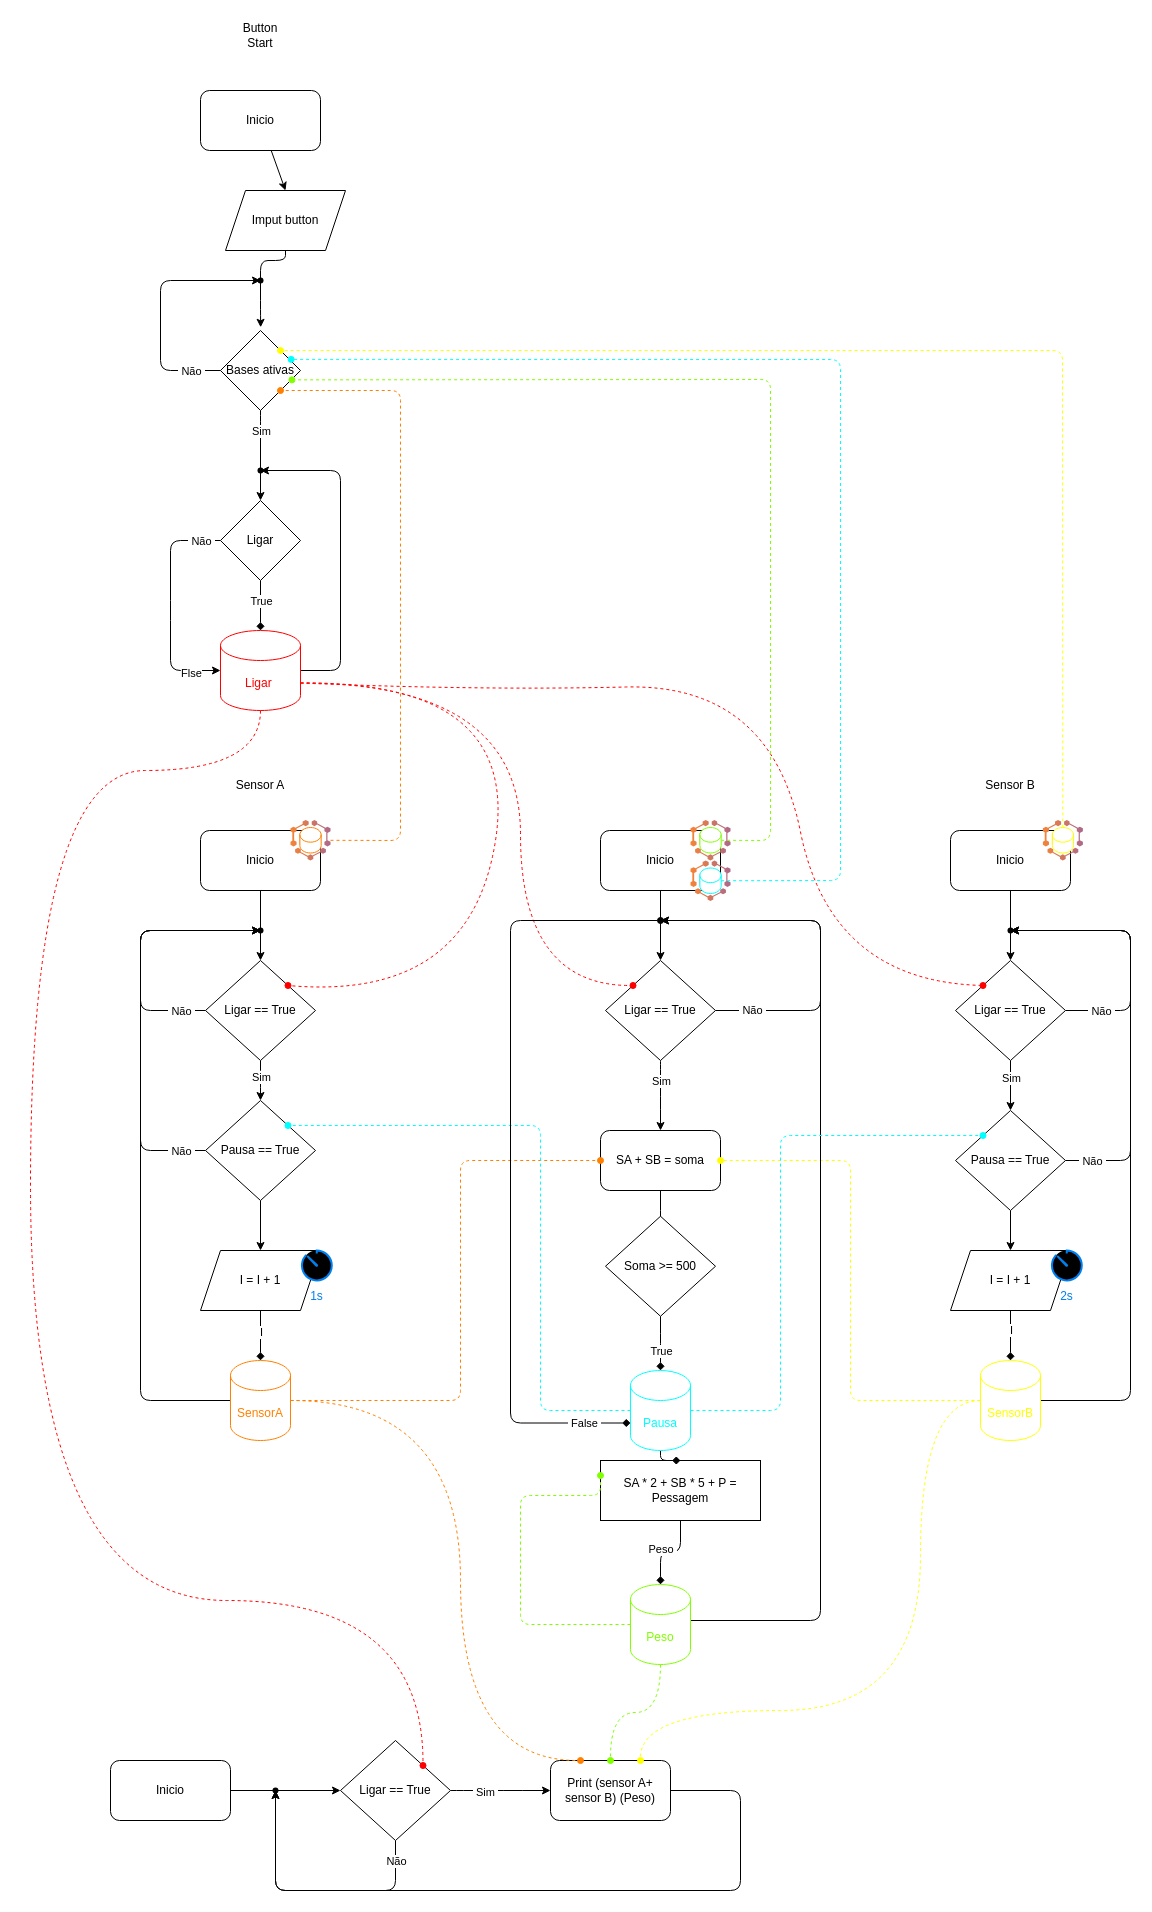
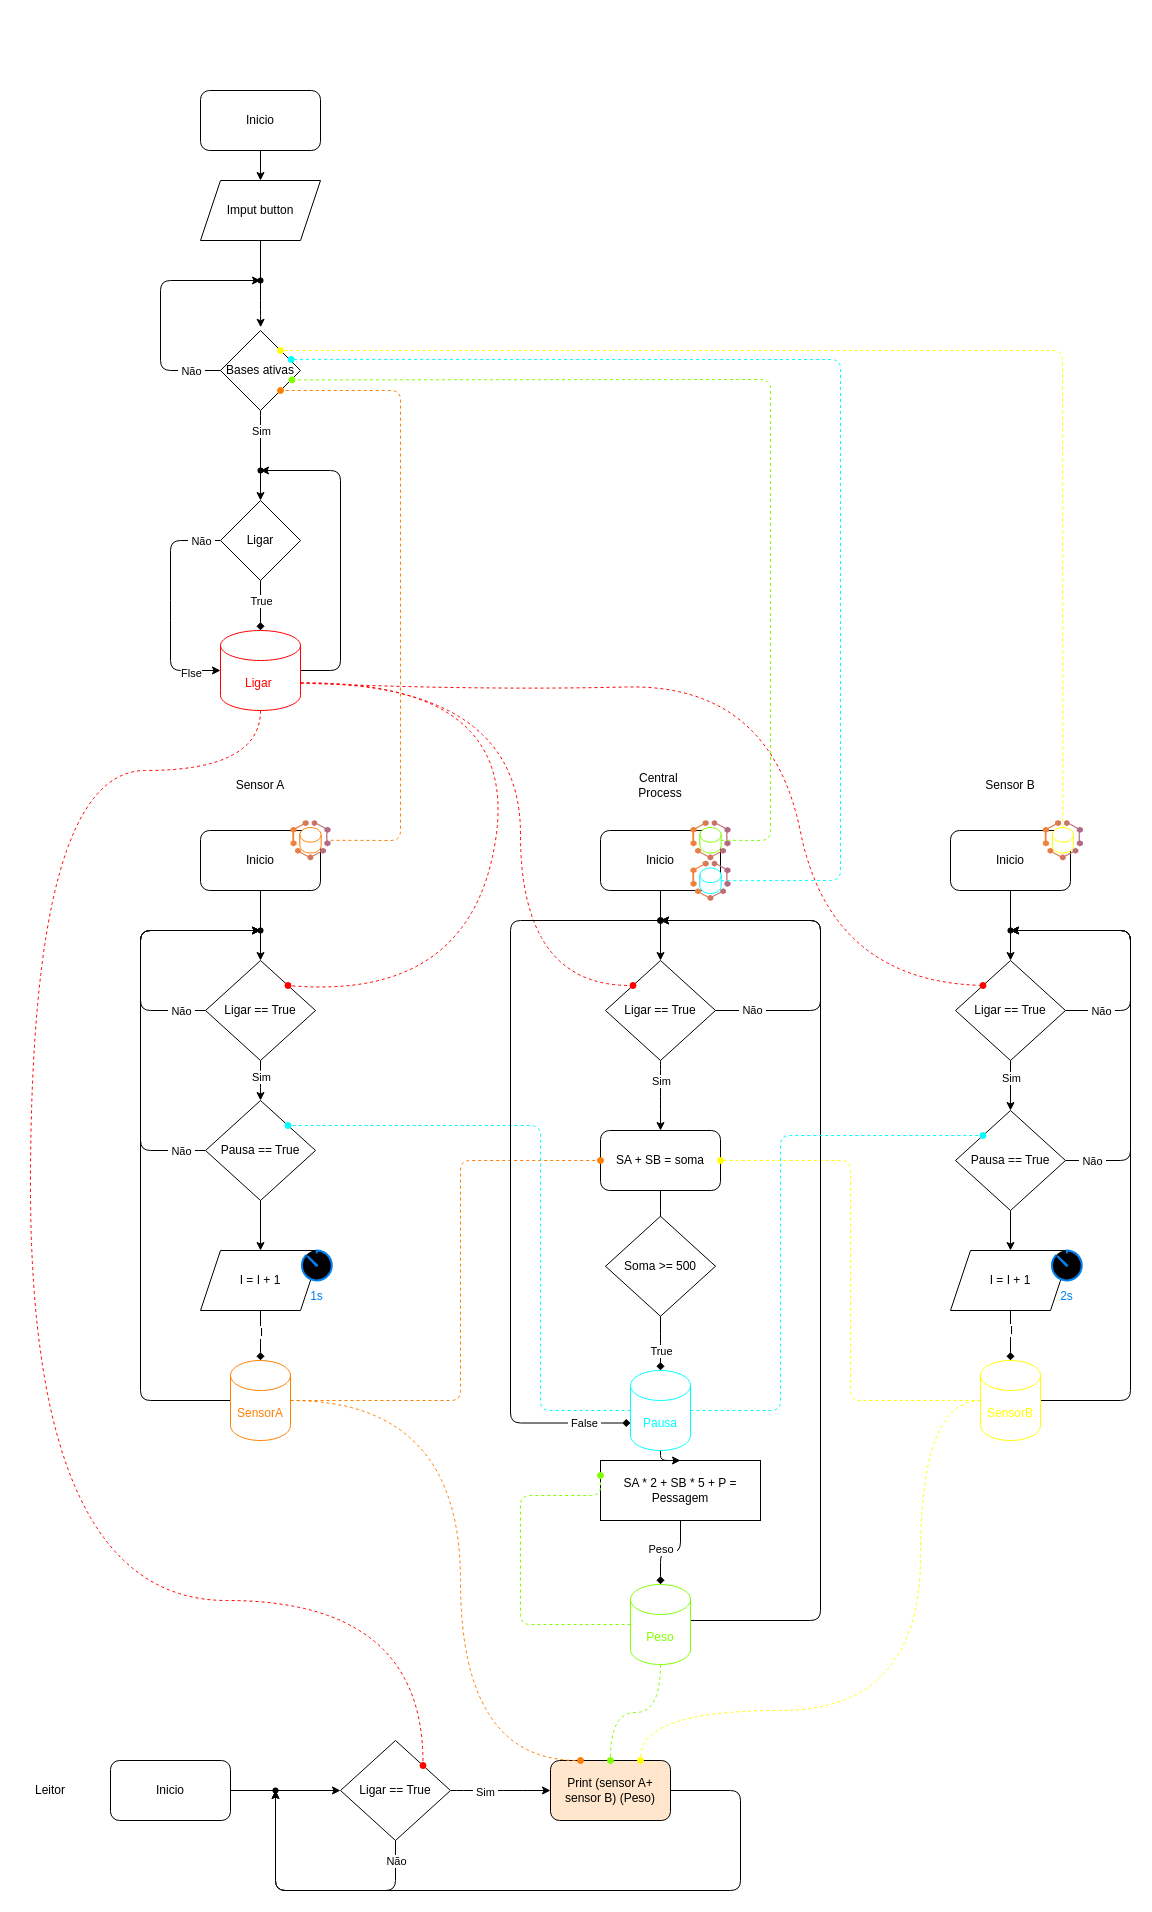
(261, 36) -> none
(286, 221) -> (261, 211)
none -> (661, 786)
(672, 1461) -> (672, 1461)
none -> (51, 1791)
(611, 1791) -> (611, 1791)
